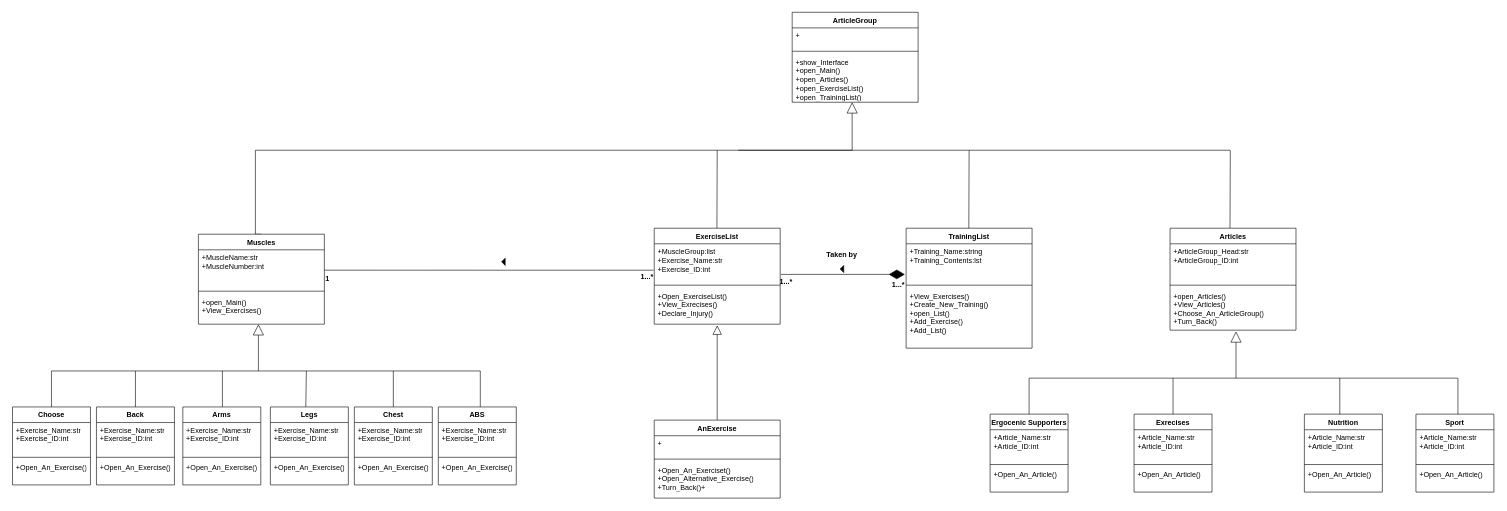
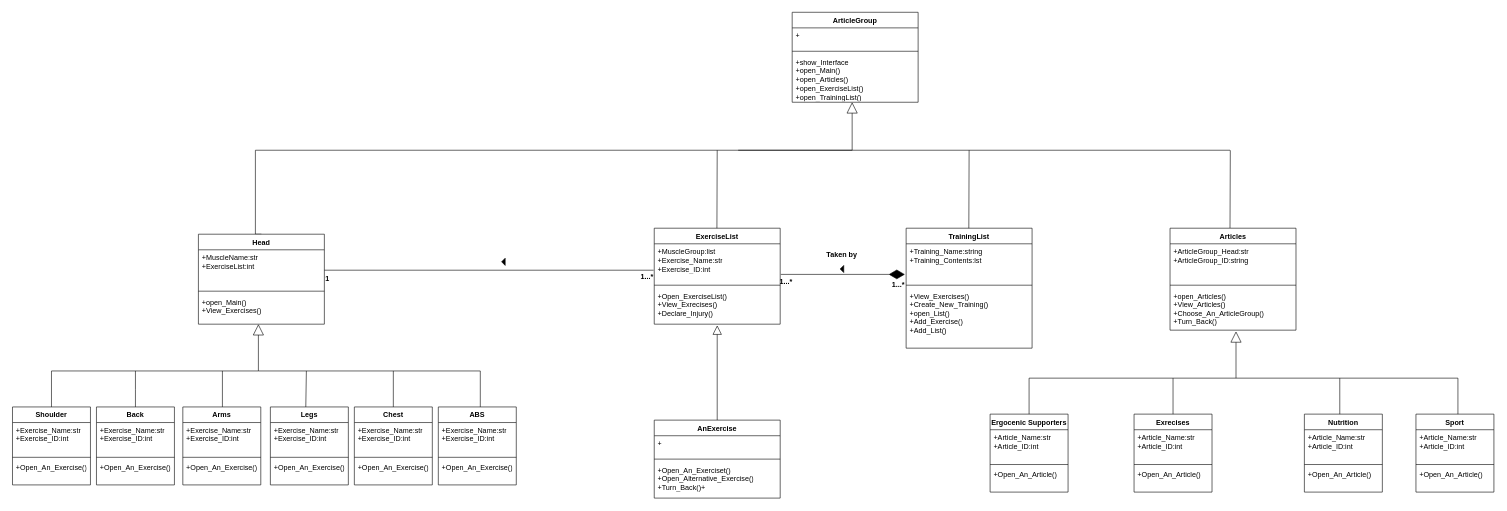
(261, 243) -> (261, 243)
(1215, 257) -> (1217, 257)
(233, 263) -> (232, 263)
(51, 416) -> (51, 416)
